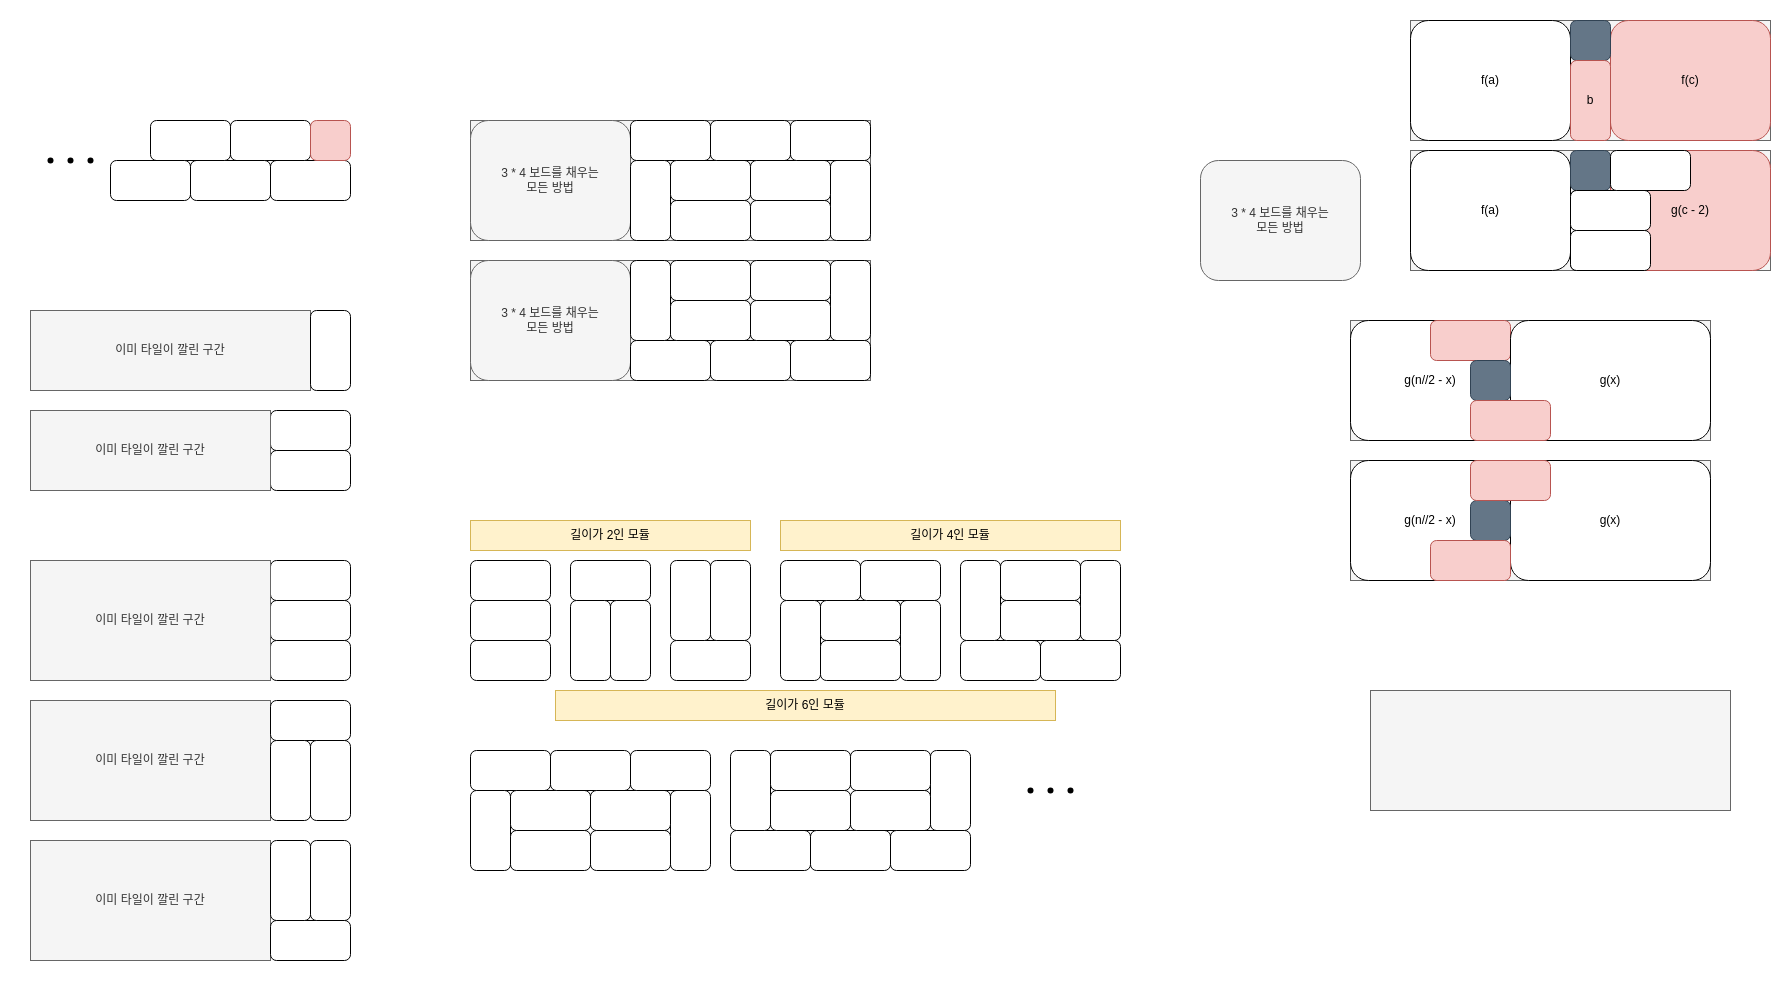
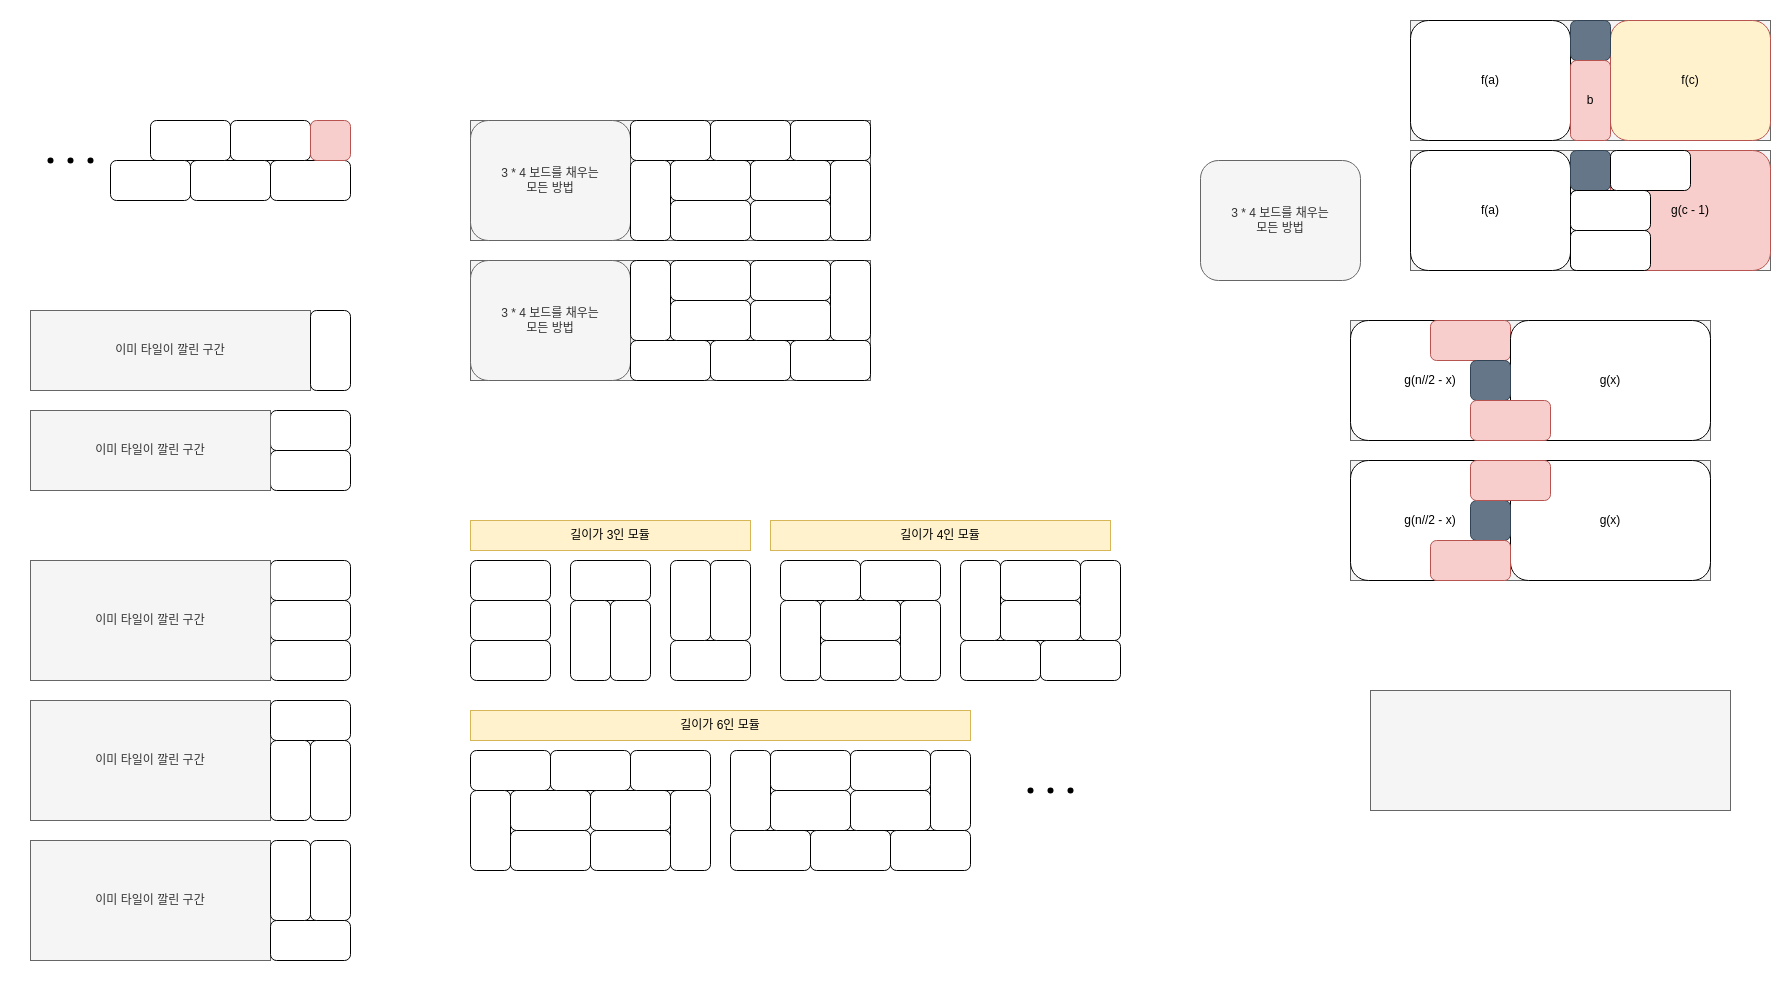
(1691, 81) -> (1691, 81)
(1691, 211) -> (1691, 211)
(611, 536) -> (611, 536)
(951, 536) -> (941, 536)
(806, 706) -> (721, 726)
